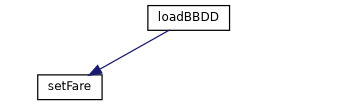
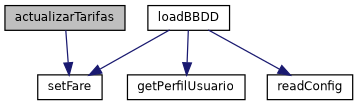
none -> (65, 18)
none -> (186, 87)
none -> (310, 87)
